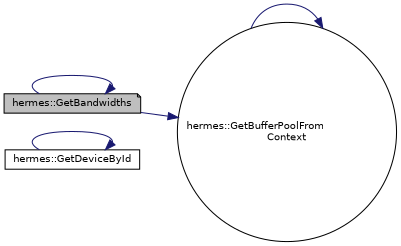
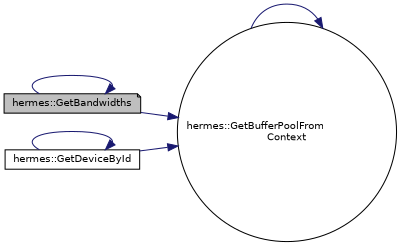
none -> (154, 149)
